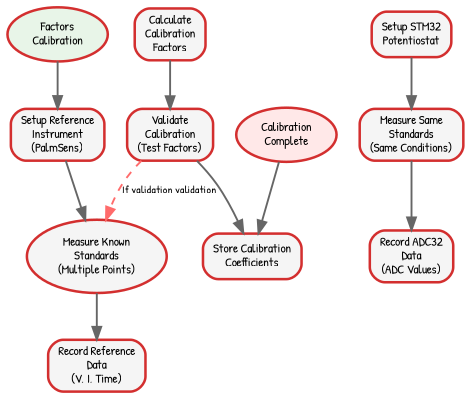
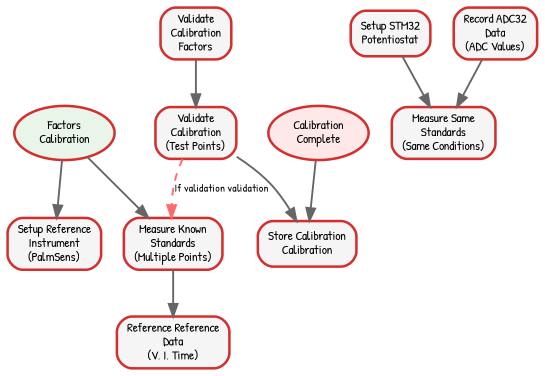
(170, 34) -> (196, 33)
(170, 135) -> (196, 133)
(74, 184) -> (113, 183)
(412, 189) -> (473, 78)
(97, 256) -> (173, 244)
(252, 256) -> (307, 244)
(97, 366) -> (173, 342)
